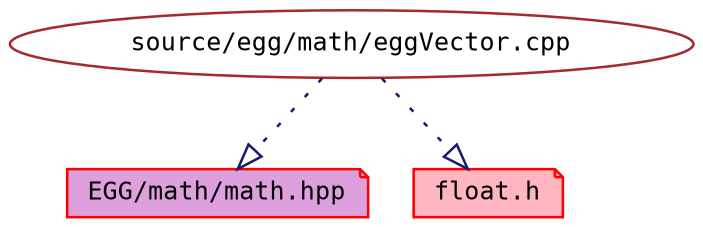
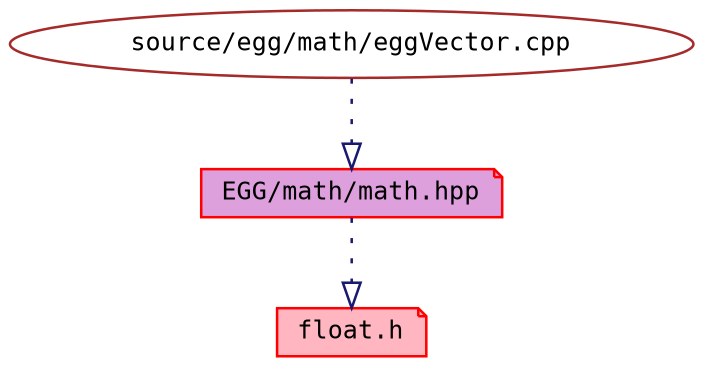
(416, 114) -> (352, 250)
